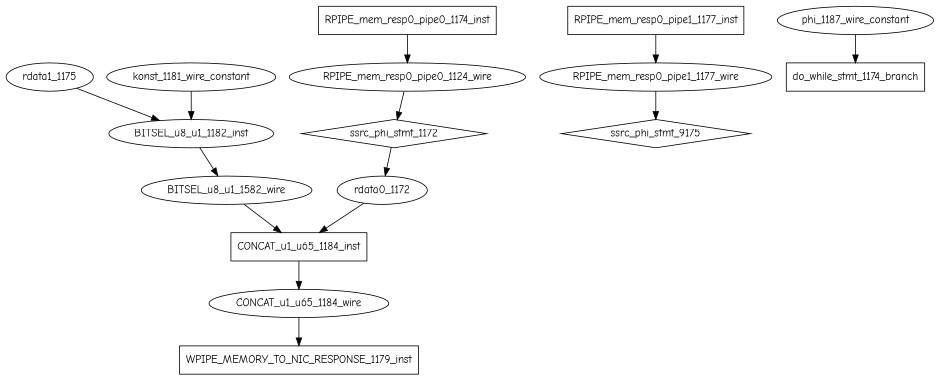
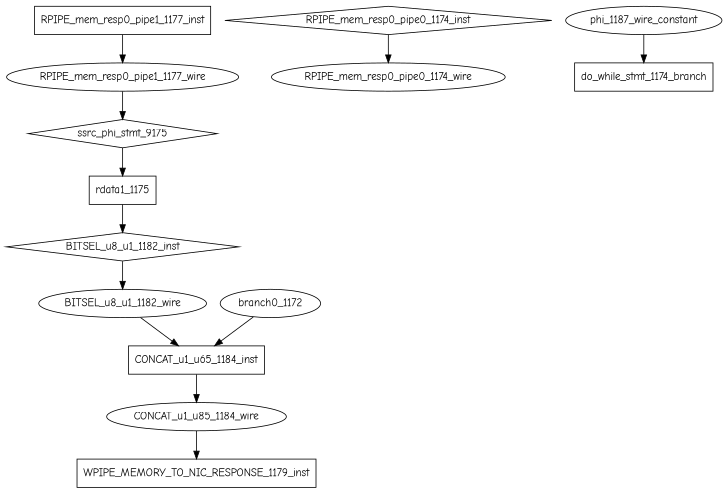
(407, 20) -> (388, 20)
(50, 77) -> (123, 190)
(191, 77) -> none
(407, 77) -> (388, 77)
(191, 134) -> (123, 247)
(394, 134) -> none
none -> (123, 158)
(227, 190) -> (123, 303)
(382, 190) -> (270, 303)
(299, 303) -> (197, 417)
